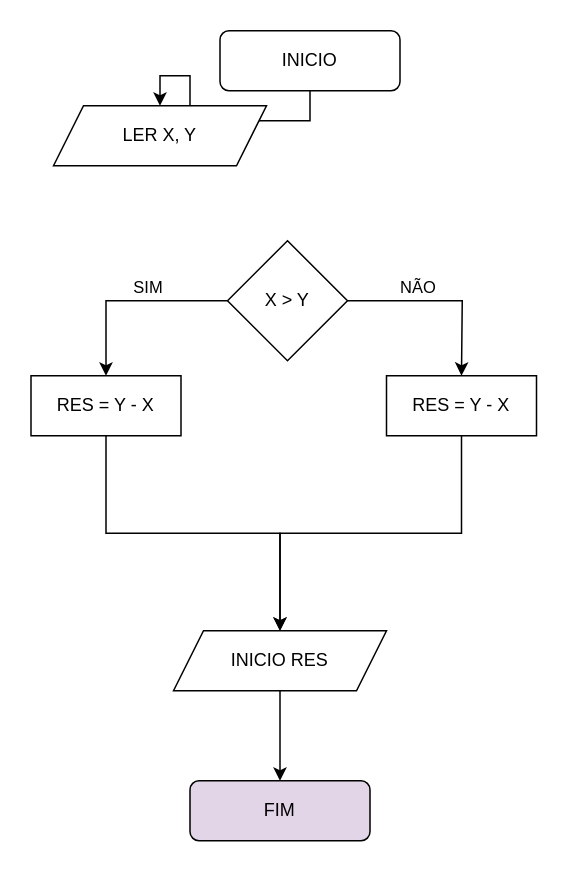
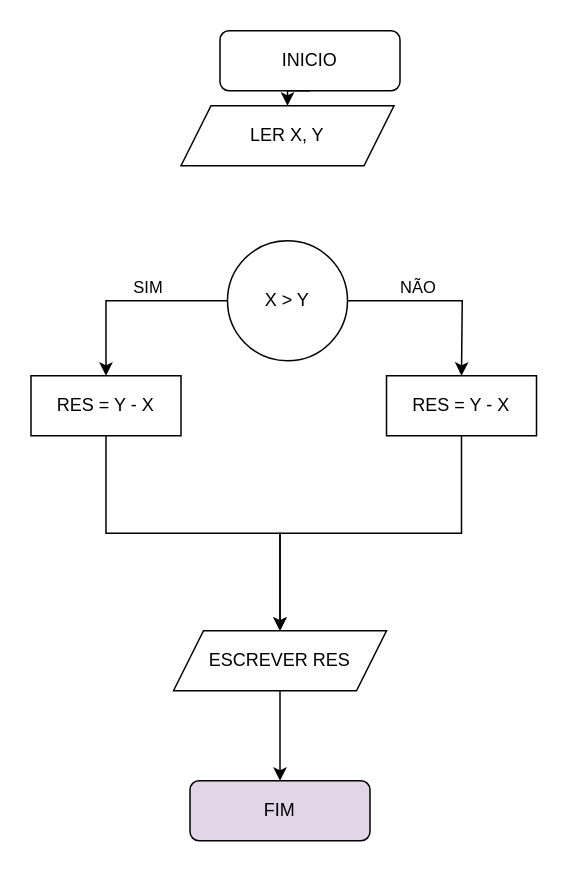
(160, 136) -> (287, 136)
(287, 301) -> (287, 301)
(280, 661) -> (280, 661)
